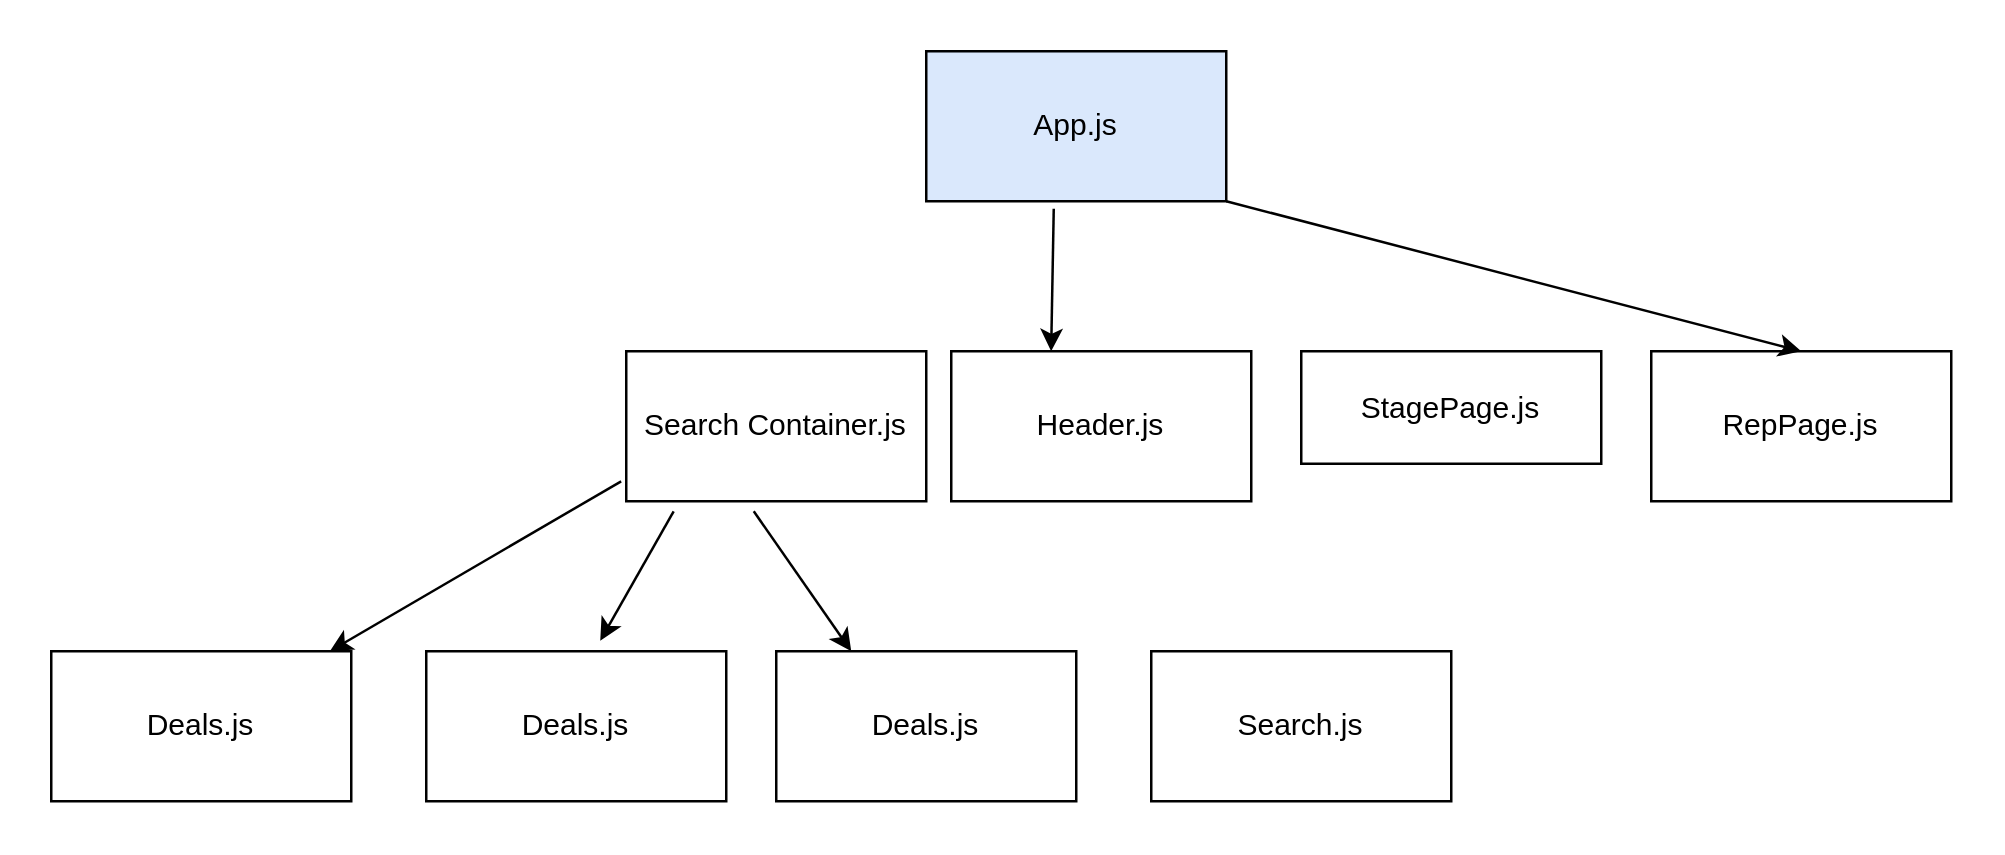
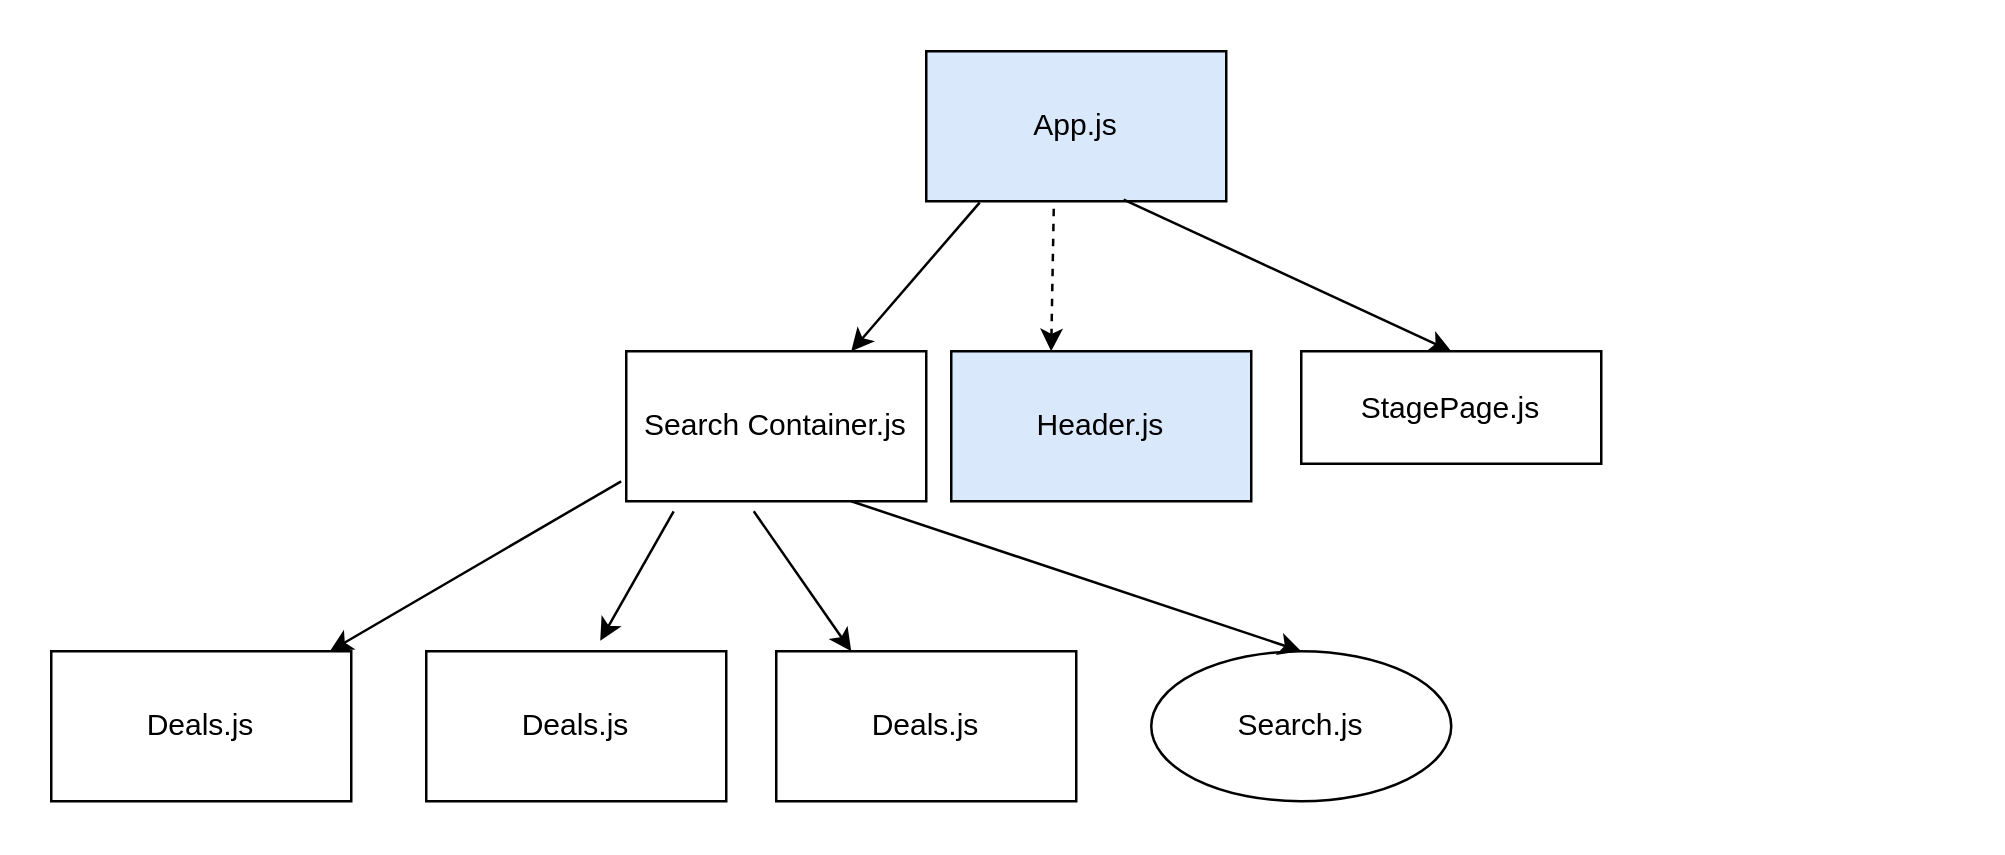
(1053, 270) -> (1053, 270)
none -> (921, 271)
none -> (1280, 272)
(1506, 274) -> none
(1101, 426) -> (1101, 426)
(1801, 426) -> none
none -> (1069, 574)
(1301, 726) -> (1301, 726)
